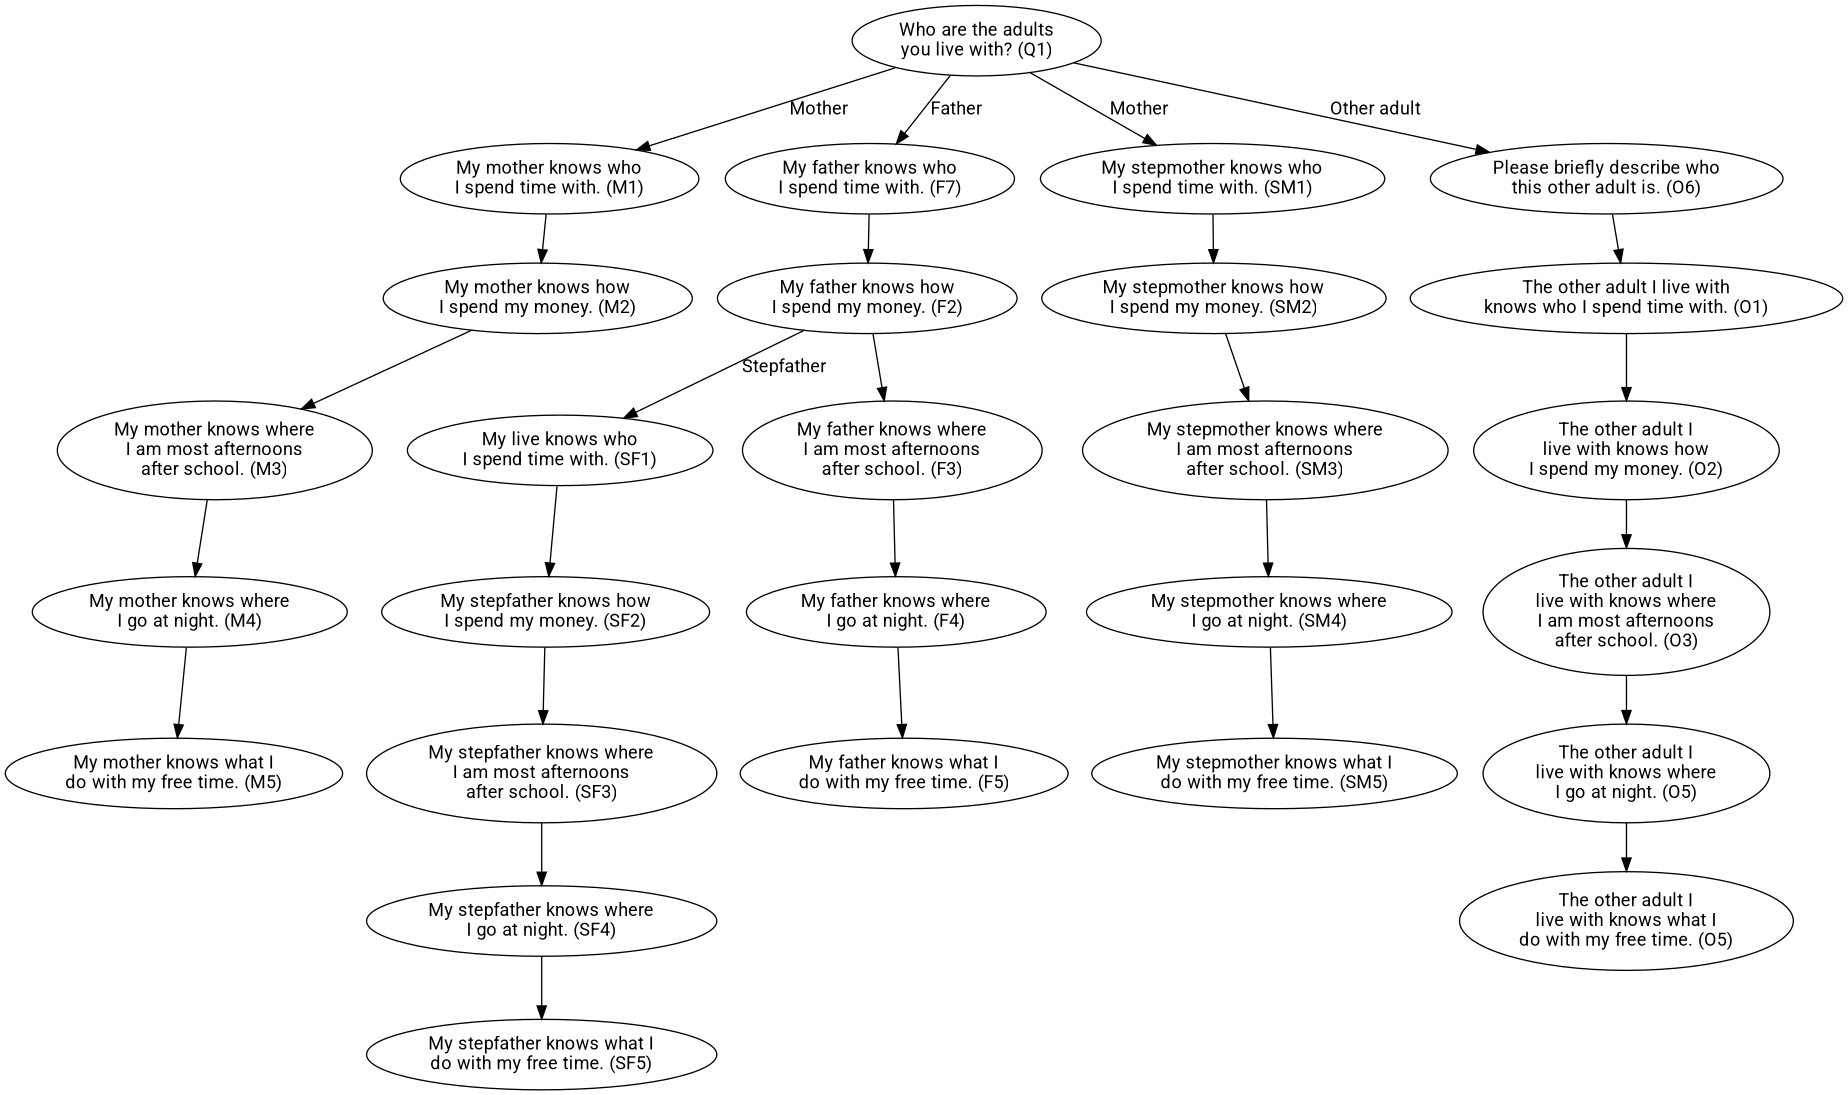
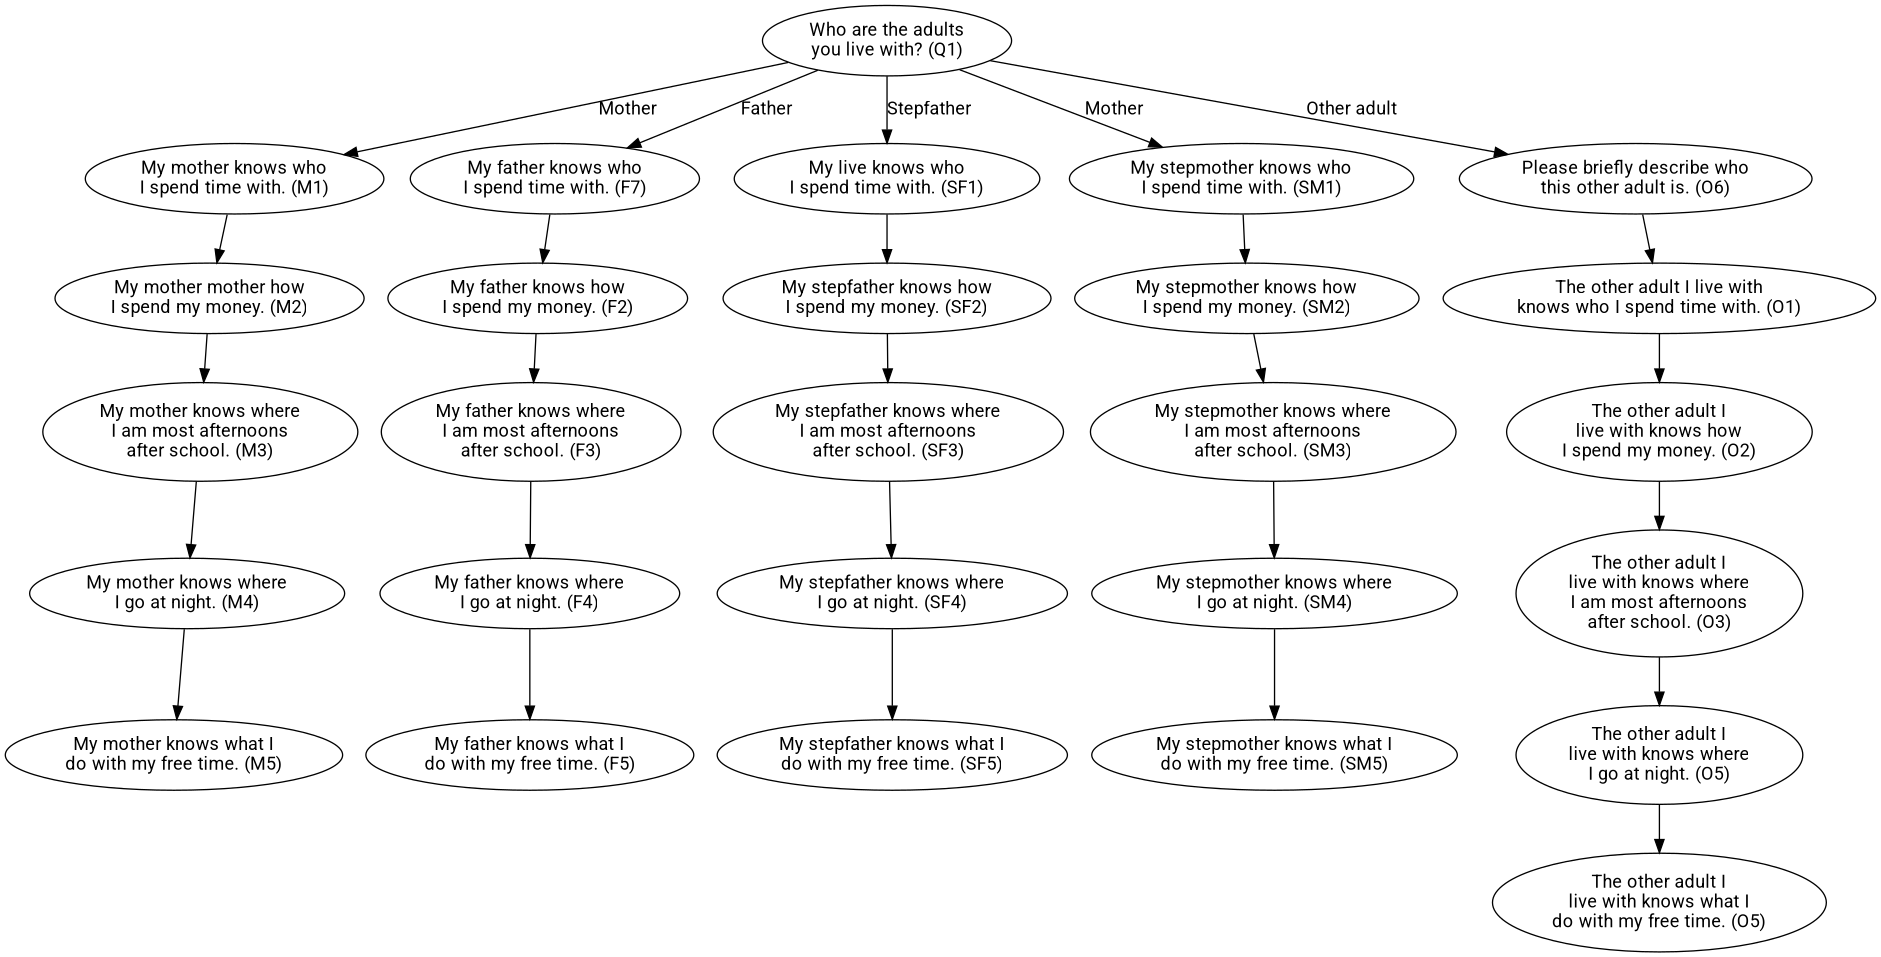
(538, 298) -> (210, 298)
(720, 371) -> (887, 103)
